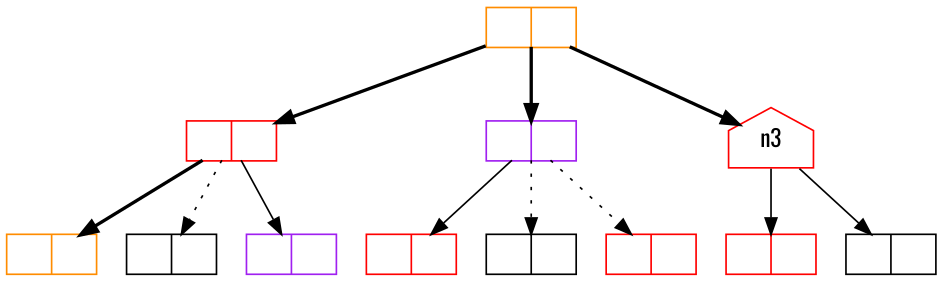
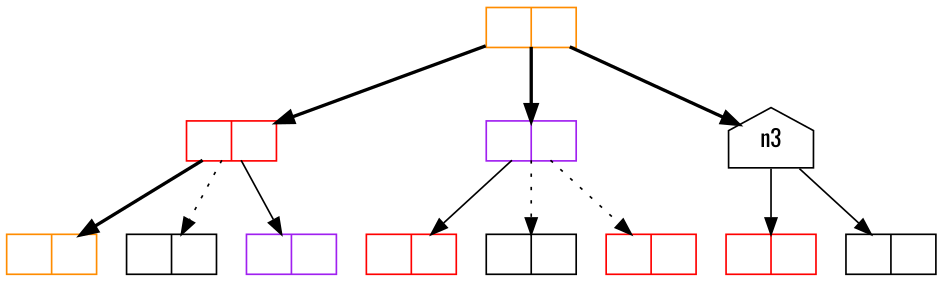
(771, 141) -> (771, 141)
